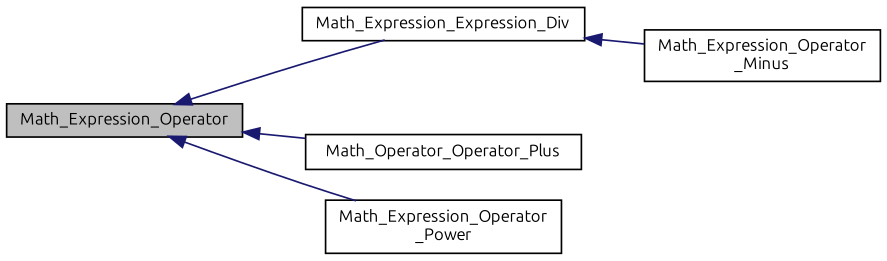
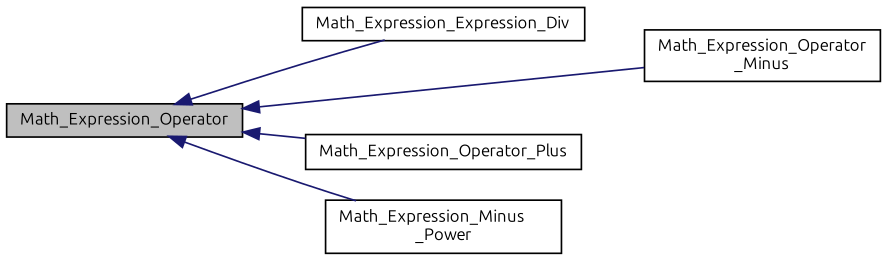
(623, 42) -> (452, 87)
(444, 152) -> (444, 152)
(444, 227) -> (444, 227)
